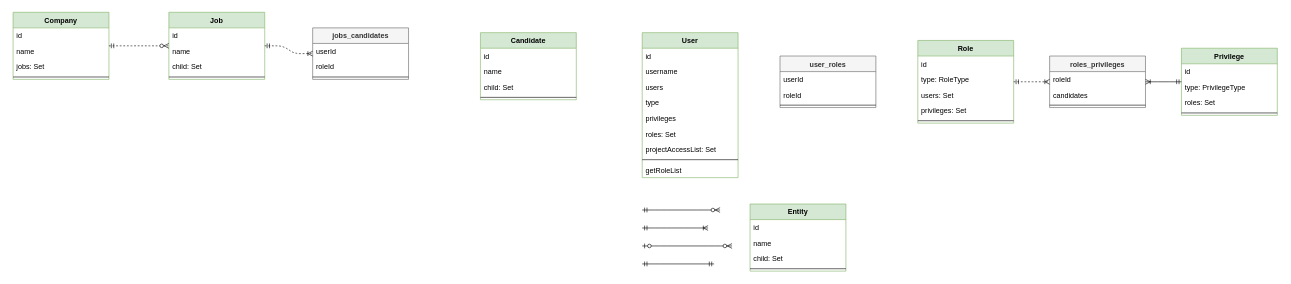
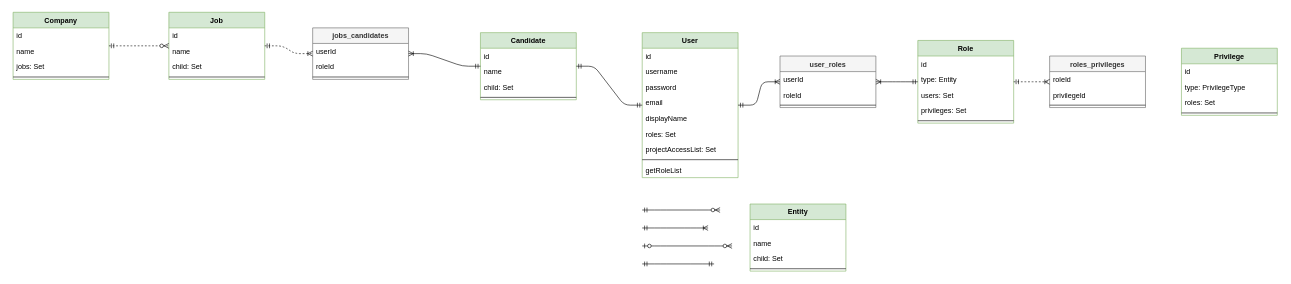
none -> (439, 58)
(947, 80) -> (943, 80)
none -> (897, 82)
(1164, 82) -> none
none -> (609, 85)
(656, 88) -> (662, 88)
none -> (759, 94)
(1073, 95) -> (1073, 95)
(654, 103) -> (654, 103)
(663, 119) -> (666, 119)
